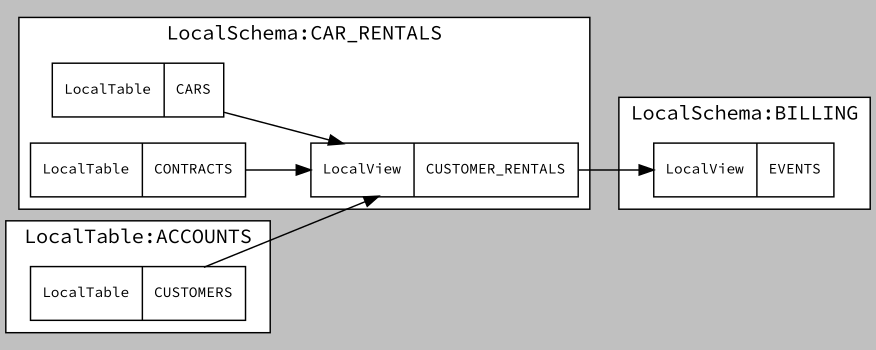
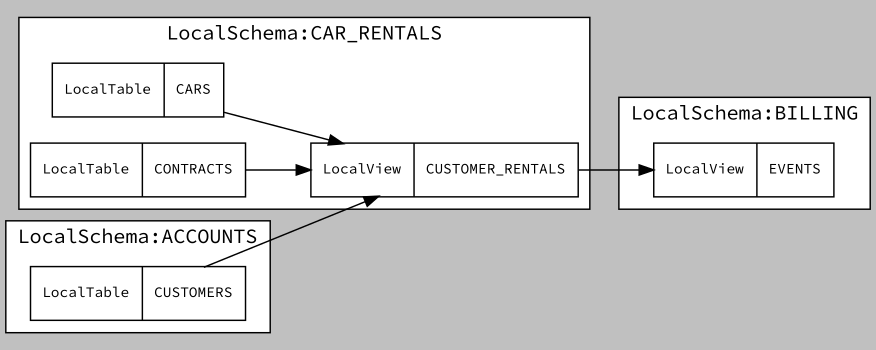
(138, 238) -> (138, 238)
